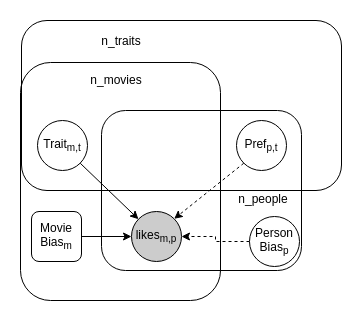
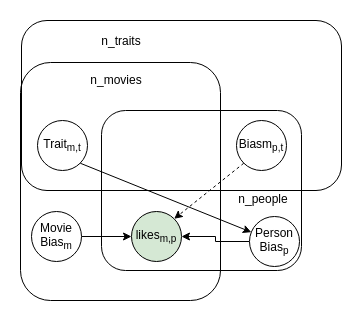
(262, 146) -> (262, 146)
(107, 189) -> (163, 196)
(57, 237) -> (57, 237)
(157, 237) -> (157, 237)
(217, 242) -> (217, 242)
